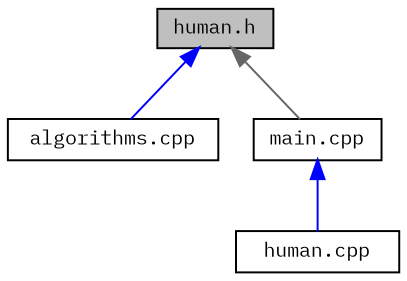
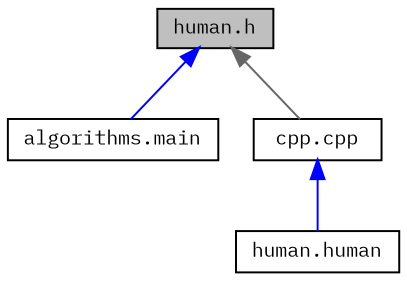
(113, 140) -> (113, 140)
(318, 140) -> (318, 140)
(318, 252) -> (318, 252)
